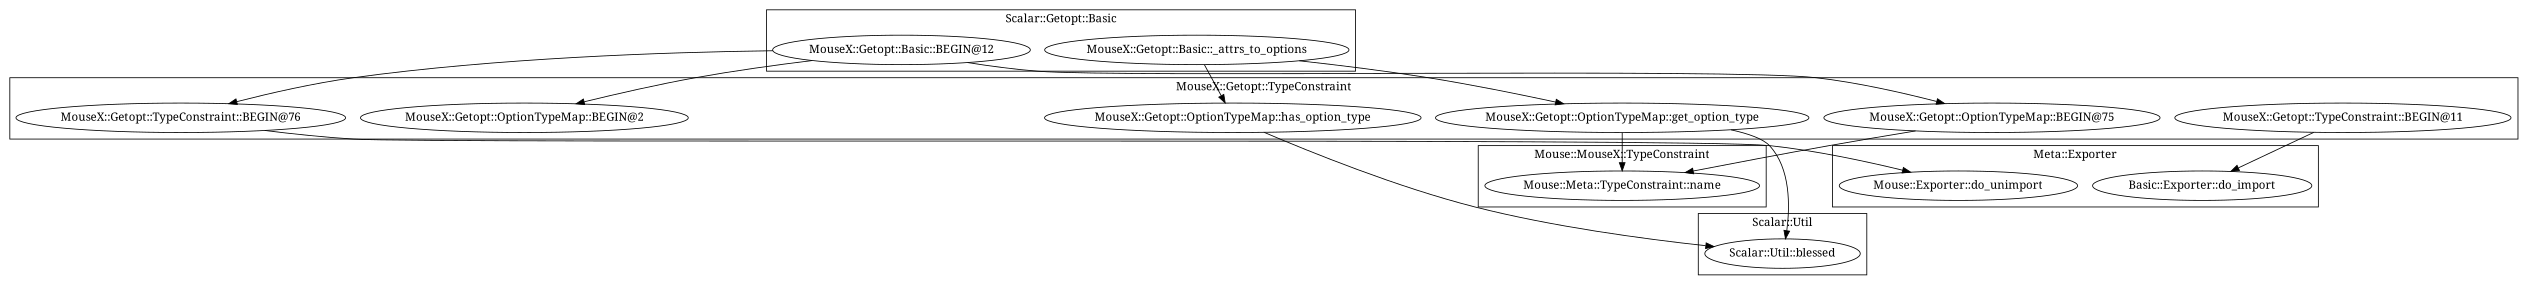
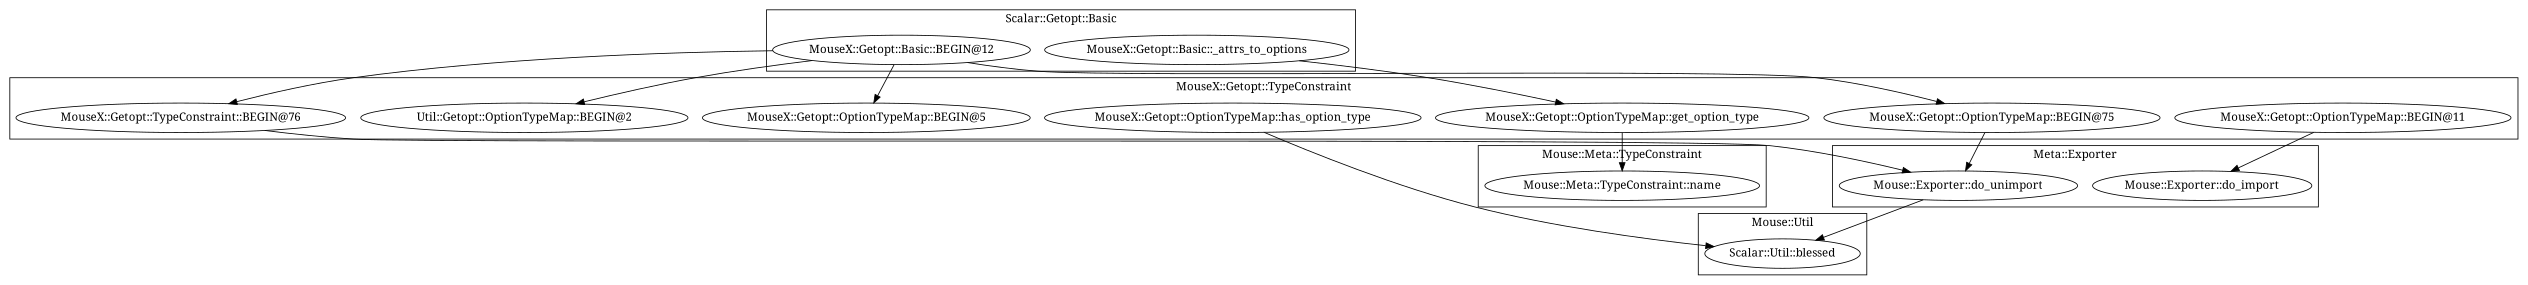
(1214, 83) -> none
(524, 118) -> (524, 118)
none -> (866, 118)
(2343, 118) -> (2343, 118)
(1821, 147) -> (1975, 151)
(1622, 155) -> (1622, 155)
(1782, 166) -> (1873, 219)
(2202, 186) -> (2202, 186)
(1783, 223) -> (1783, 223)
